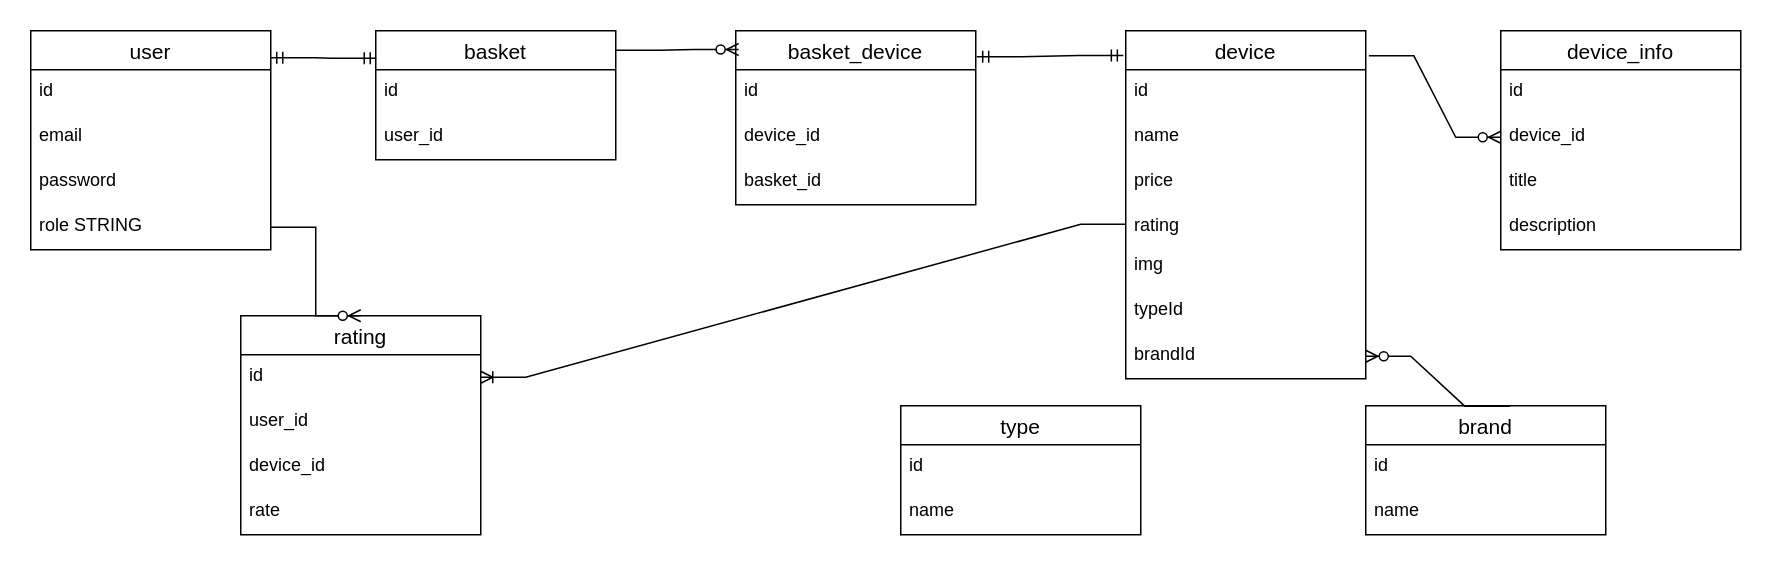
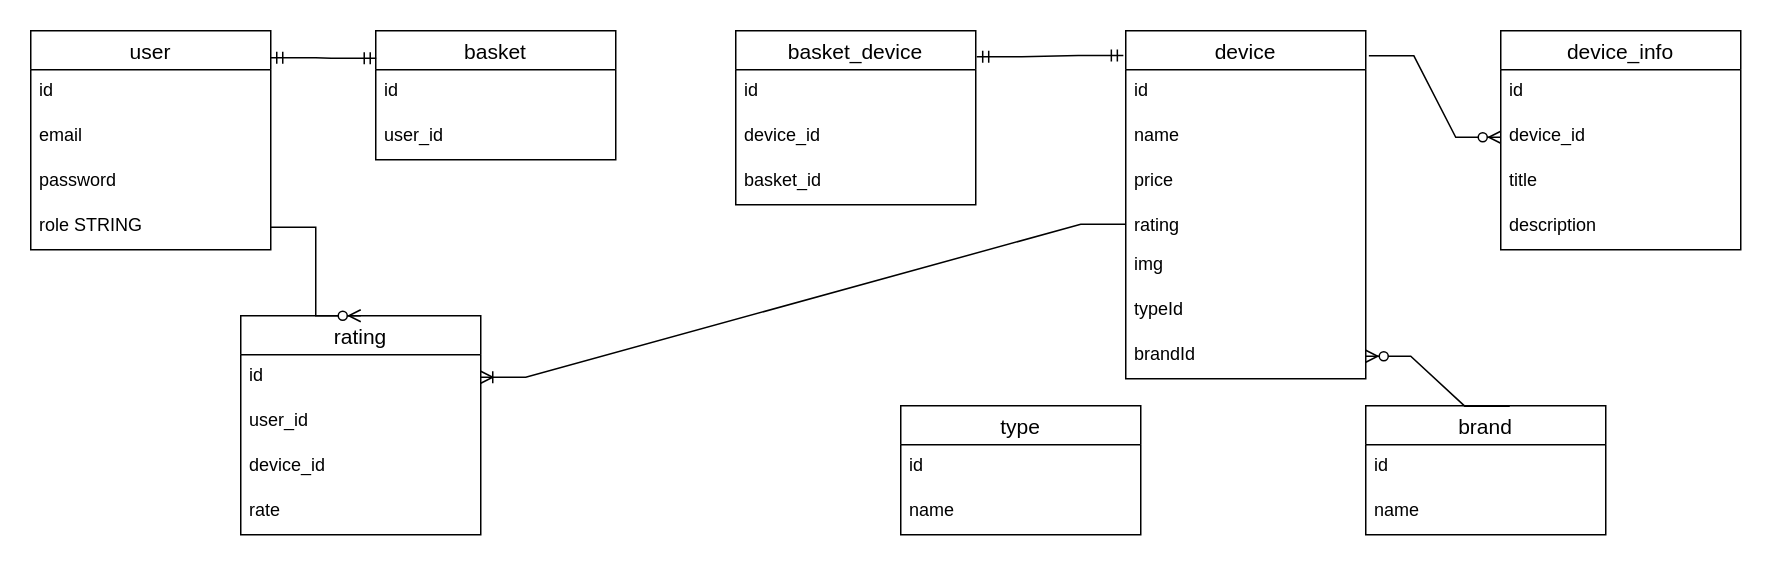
(677, 50) -> none
